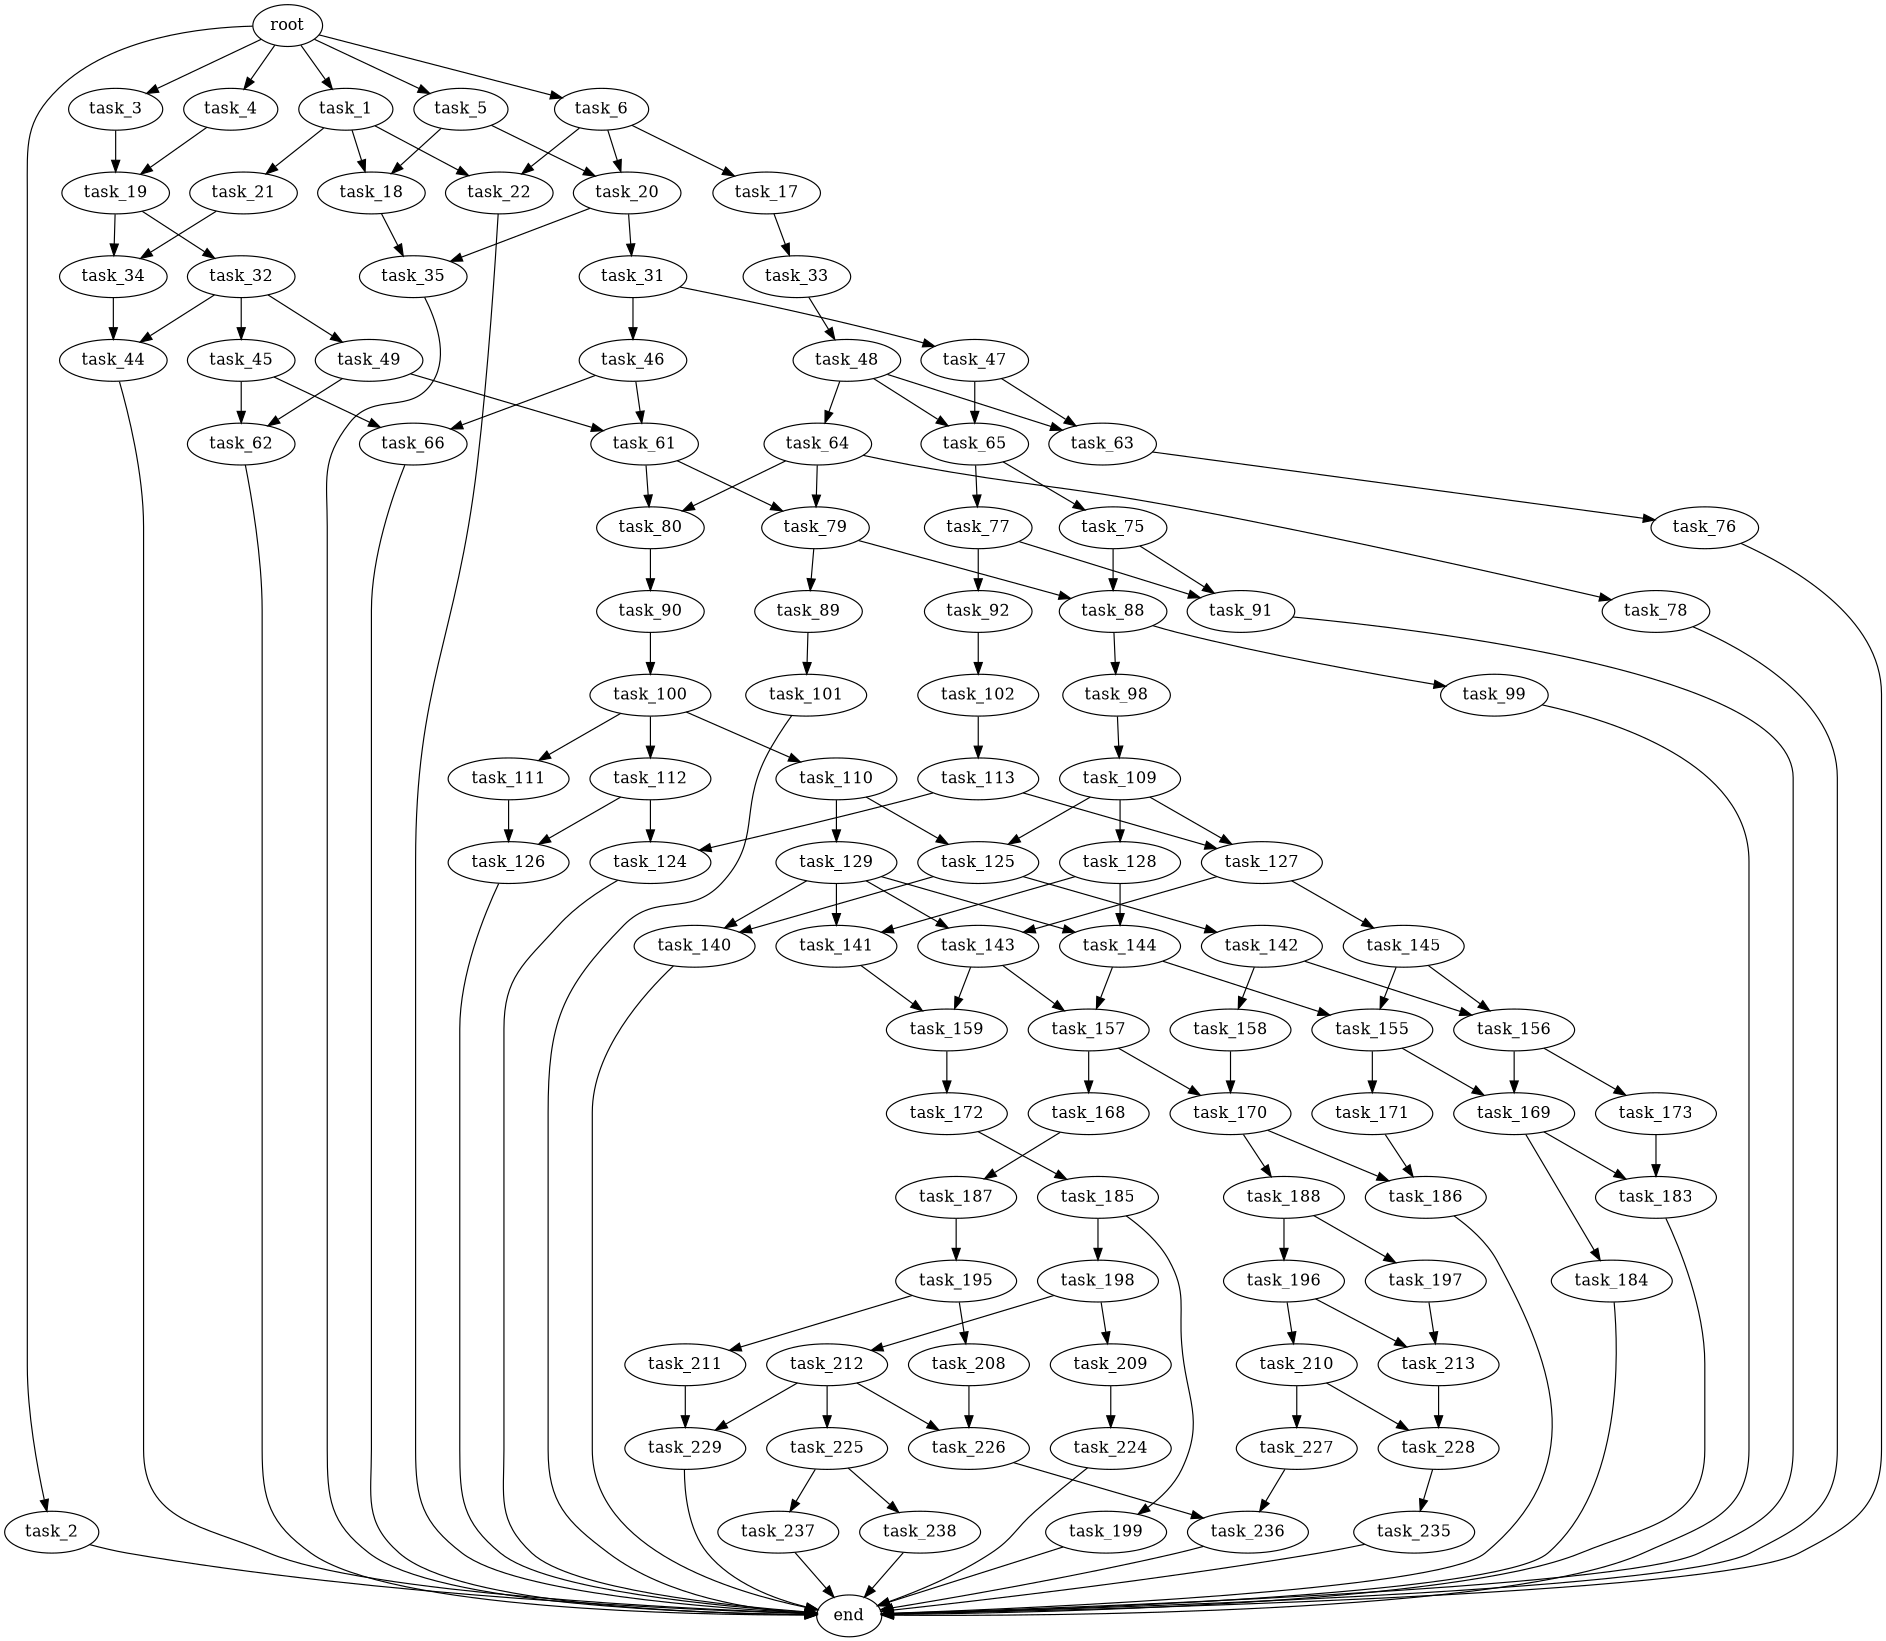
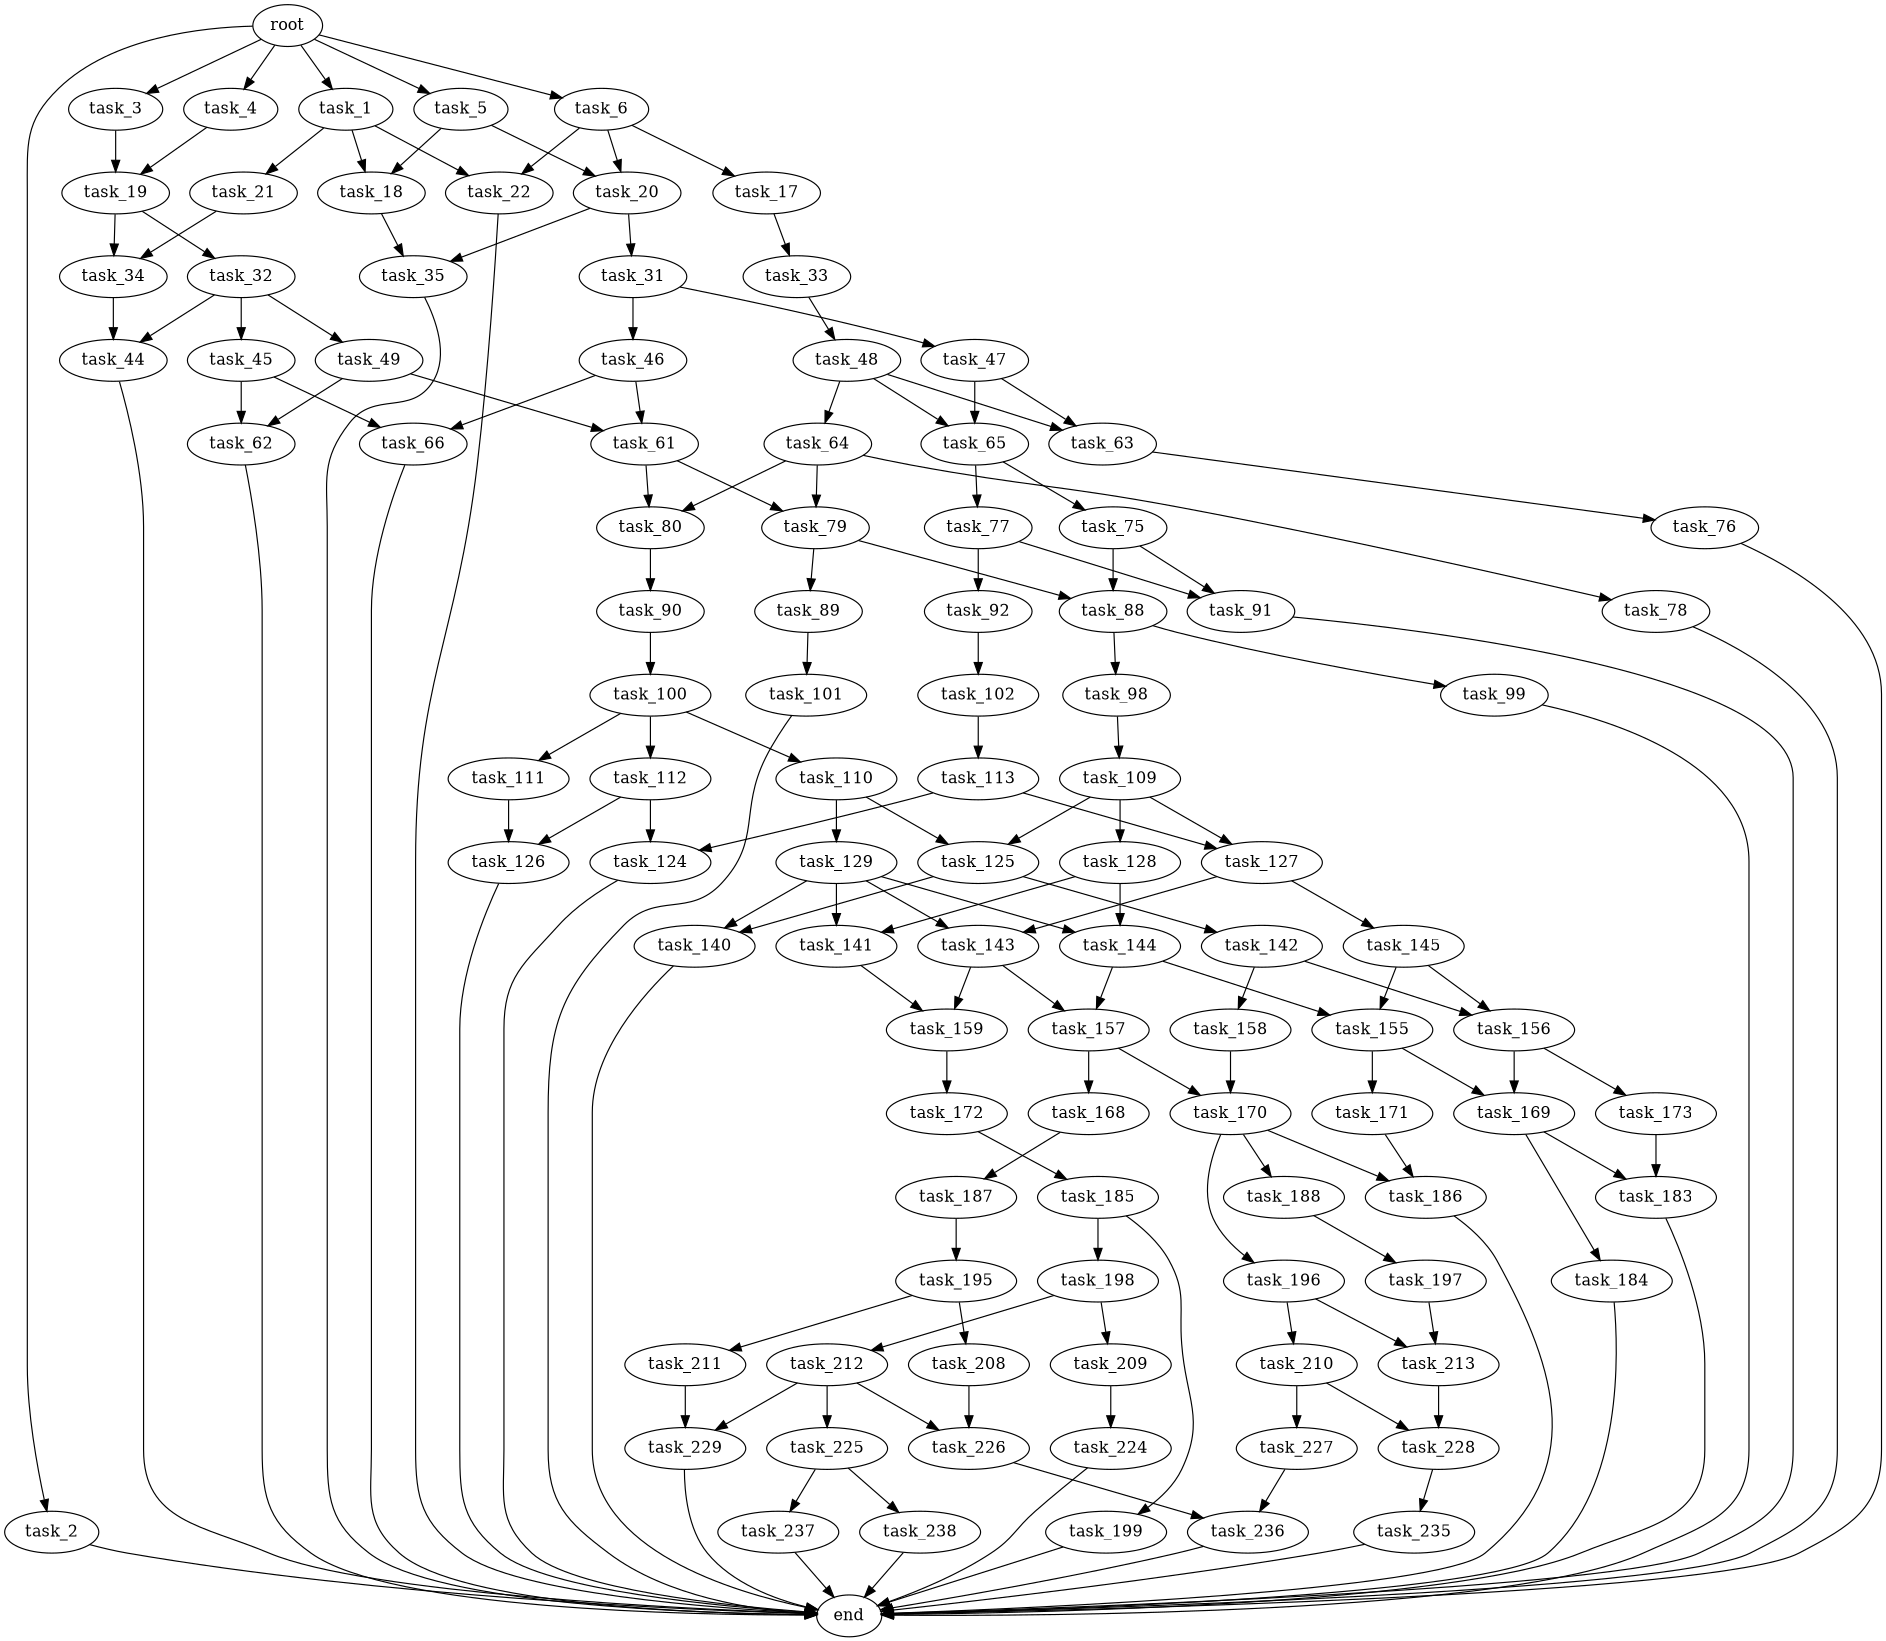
(1284, 1234) -> (1208, 1200)
